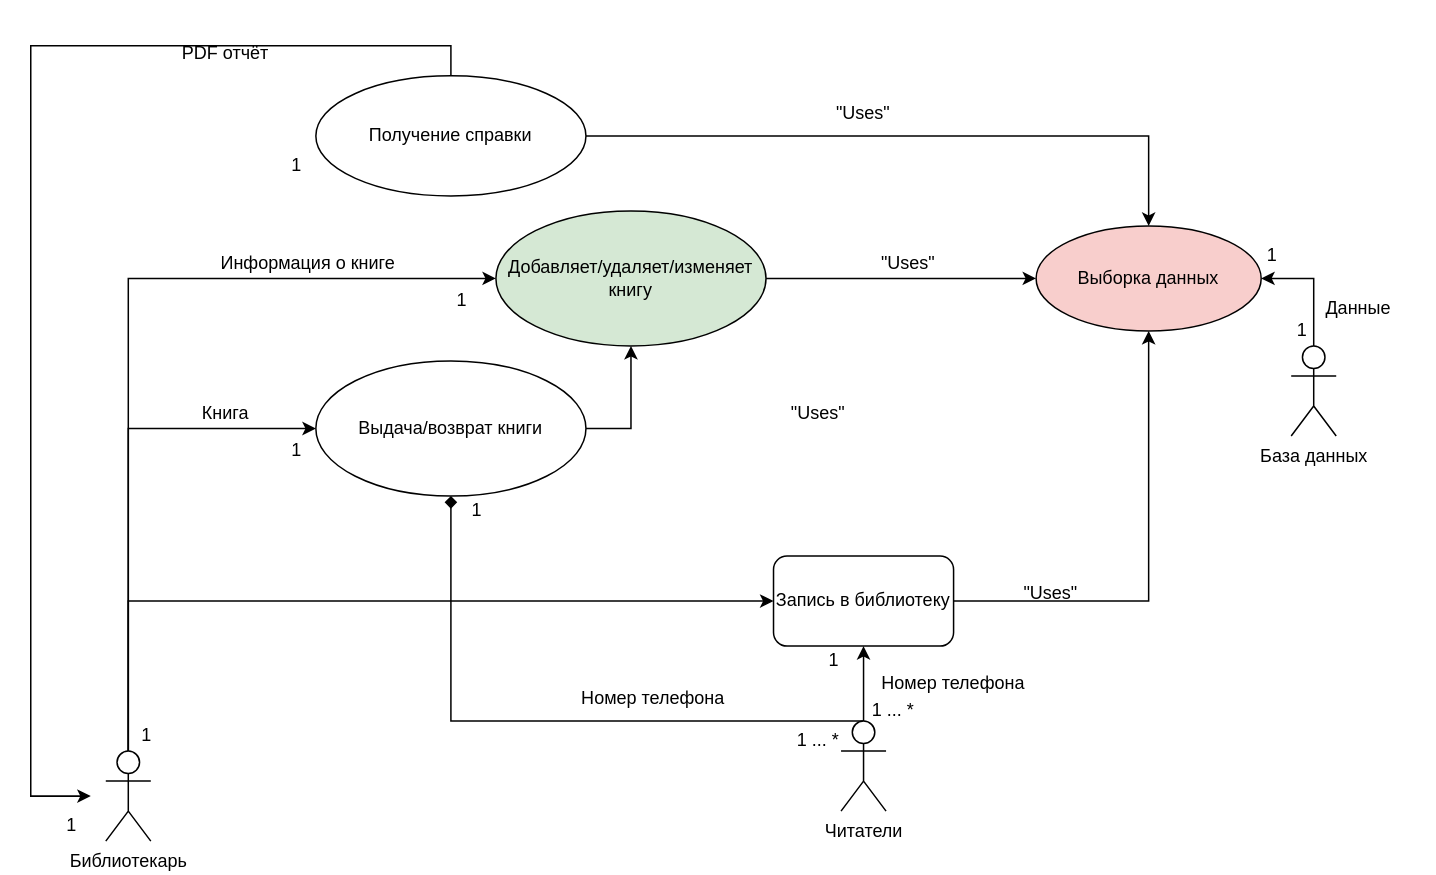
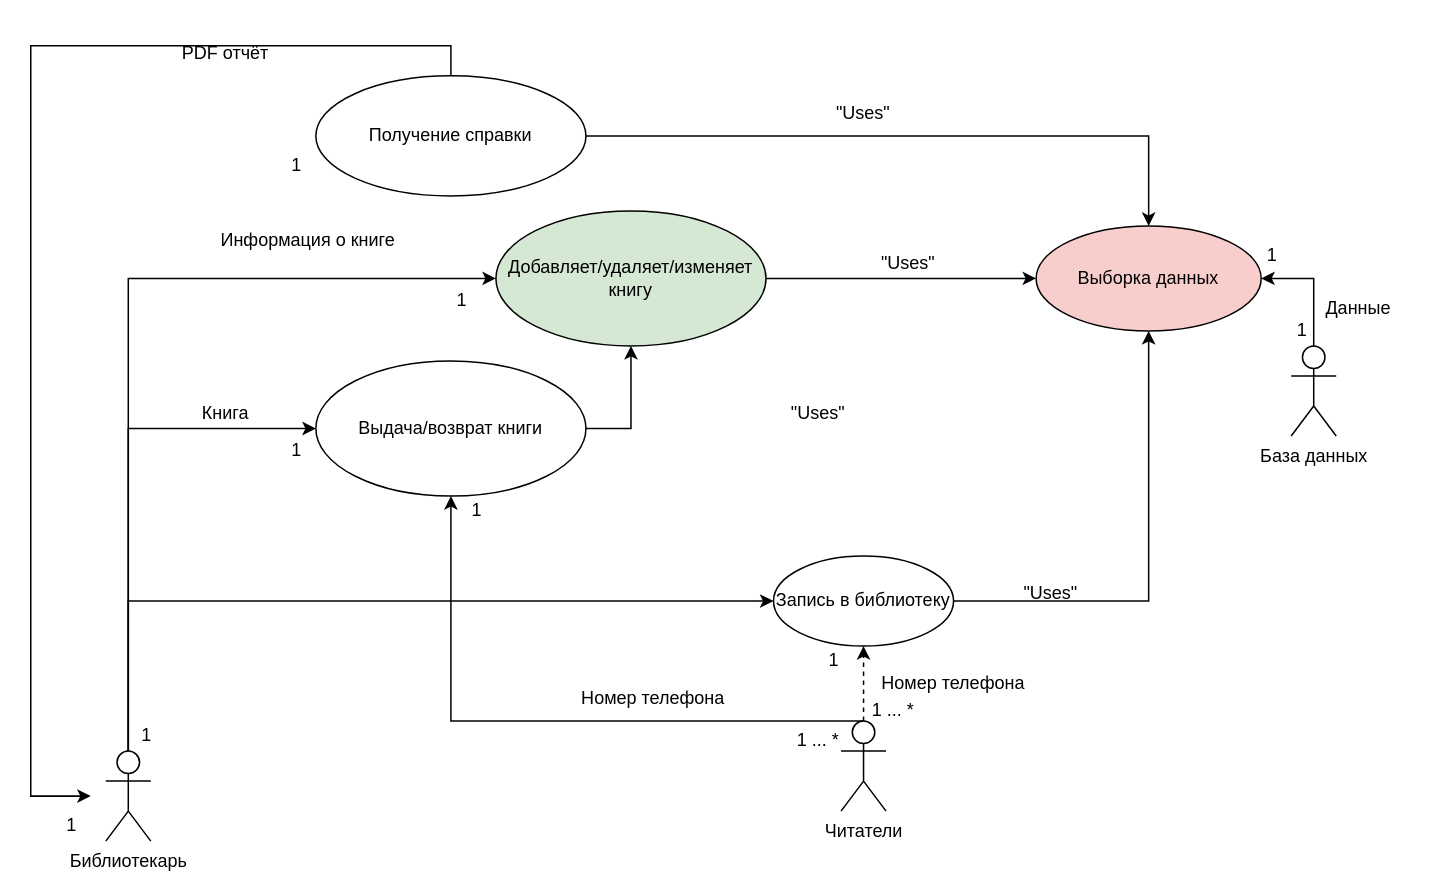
(308, 263) -> (308, 241)
(451, 508) -> (451, 507)
(863, 601) -> (863, 601)
(863, 687) -> (863, 687)
